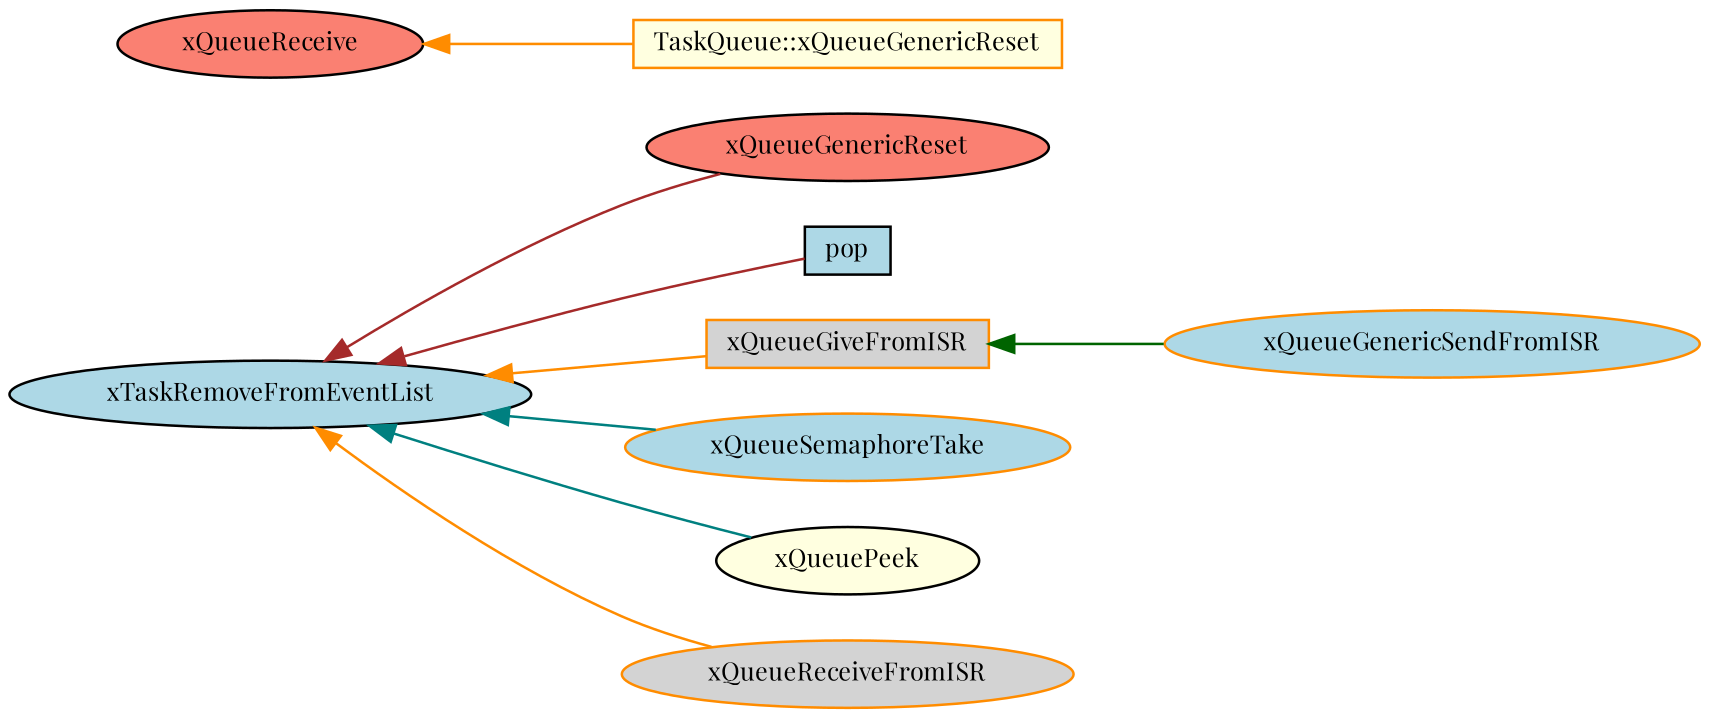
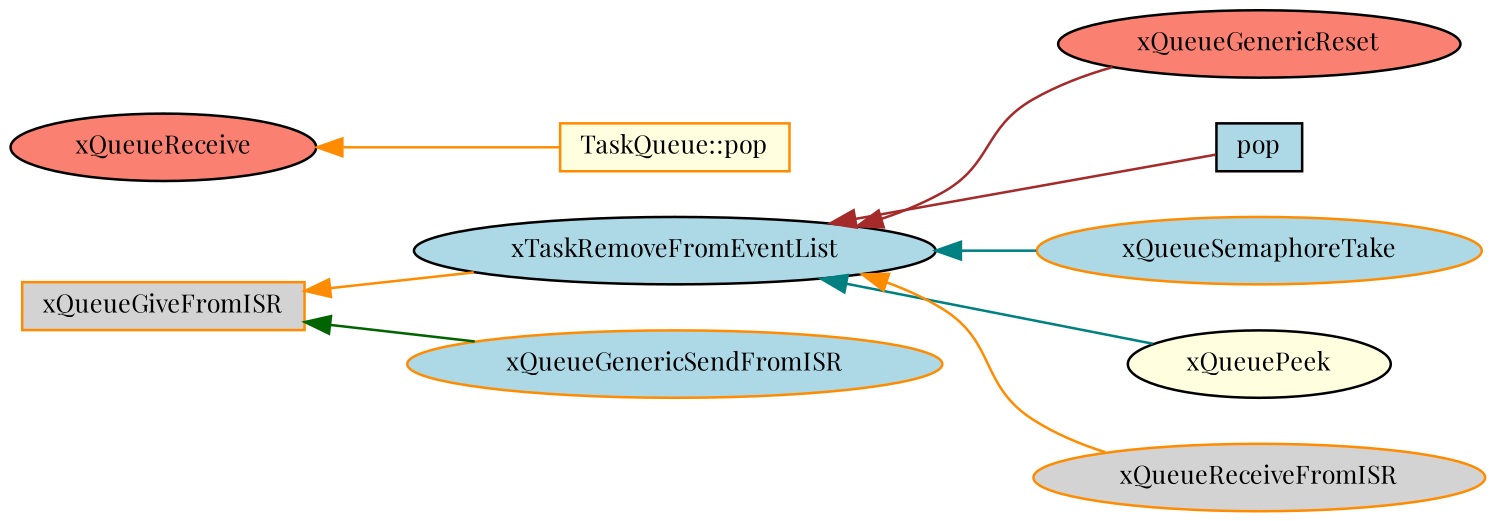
(848, 44) -> (675, 147)
(609, 365) -> (402, 280)
